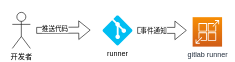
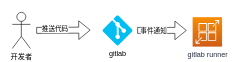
(118, 54) -> (118, 54)
